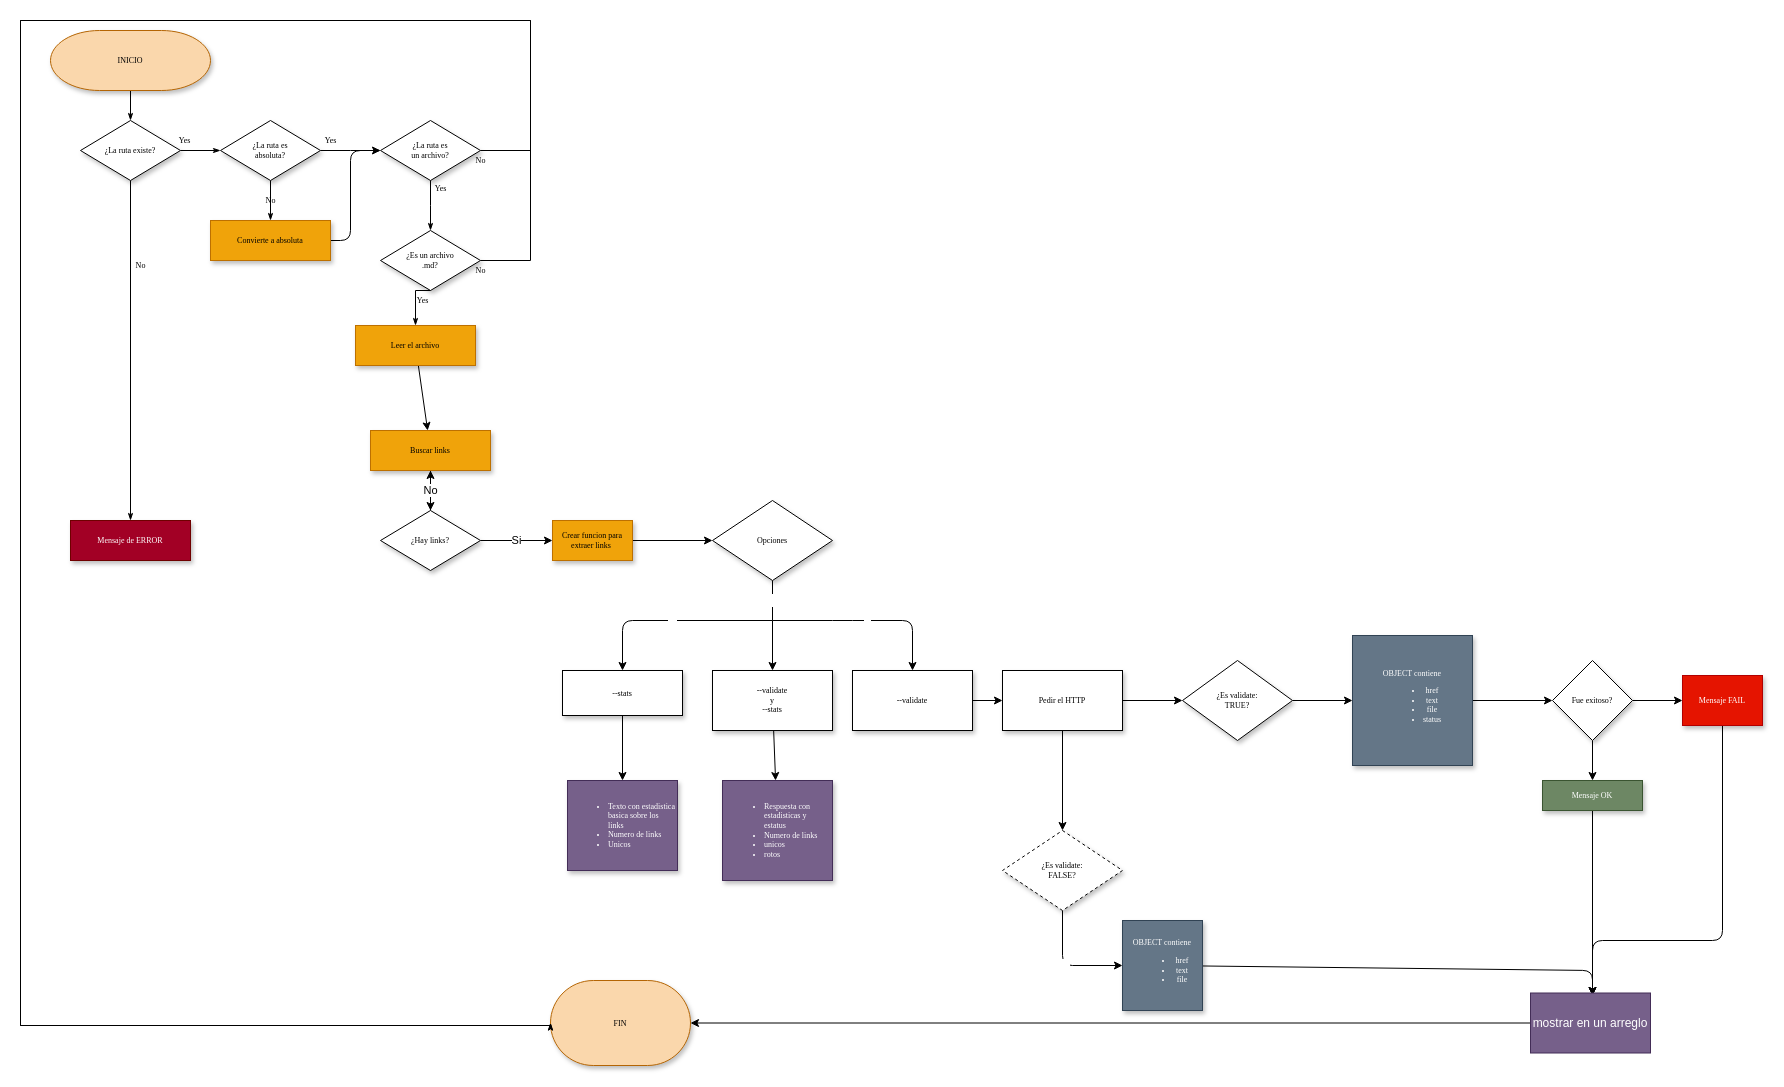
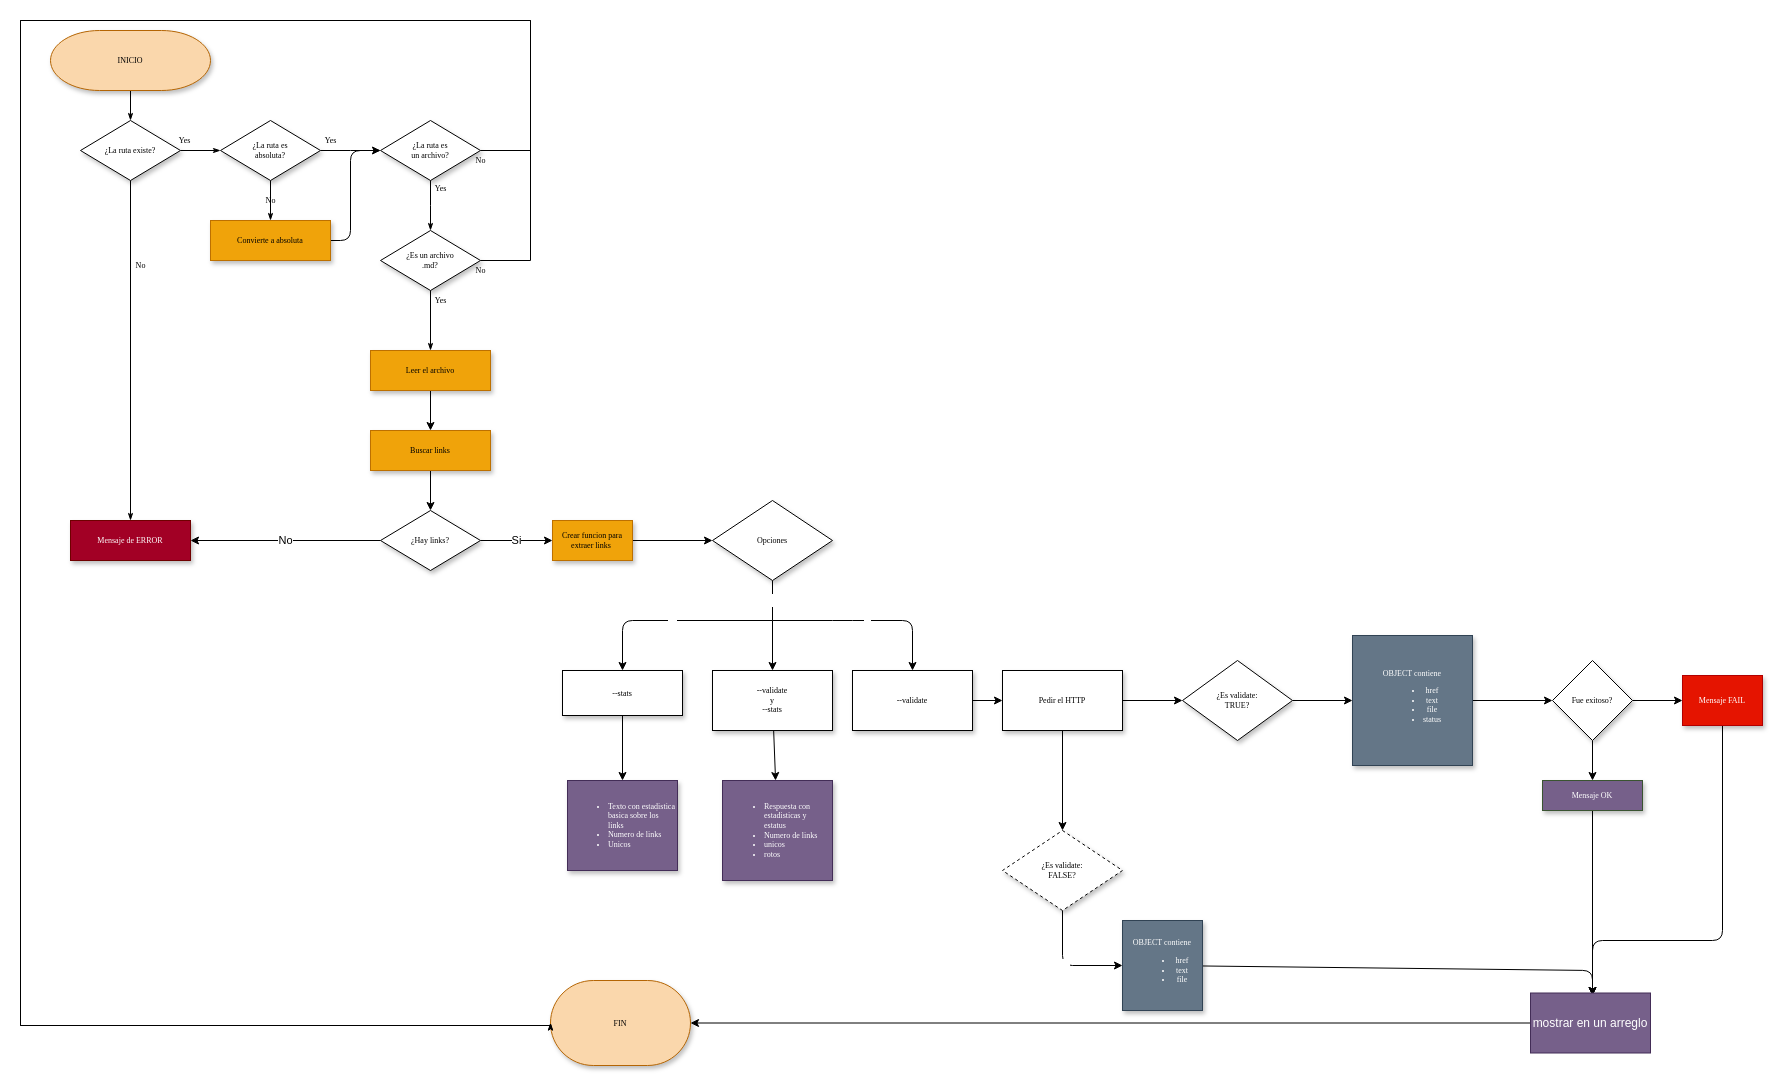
(416, 346) -> (431, 371)
(431, 509) -> (289, 541)
(1593, 796) -> (1593, 796)
